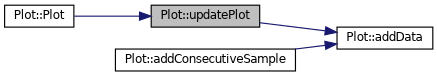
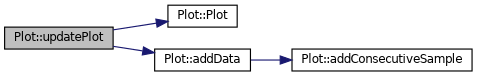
(107, 16) -> (135, 26)
(310, 47) -> (266, 60)
